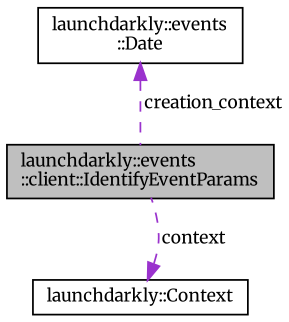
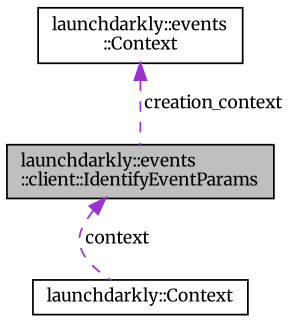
(140, 36) -> (140, 36)
(158, 231) -> (82, 250)
